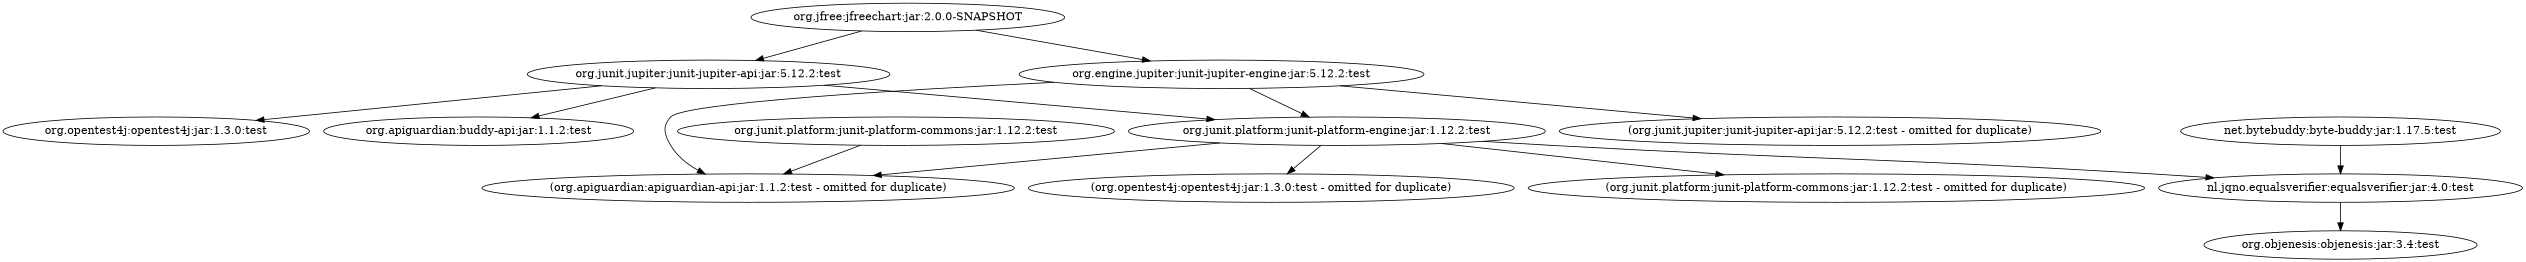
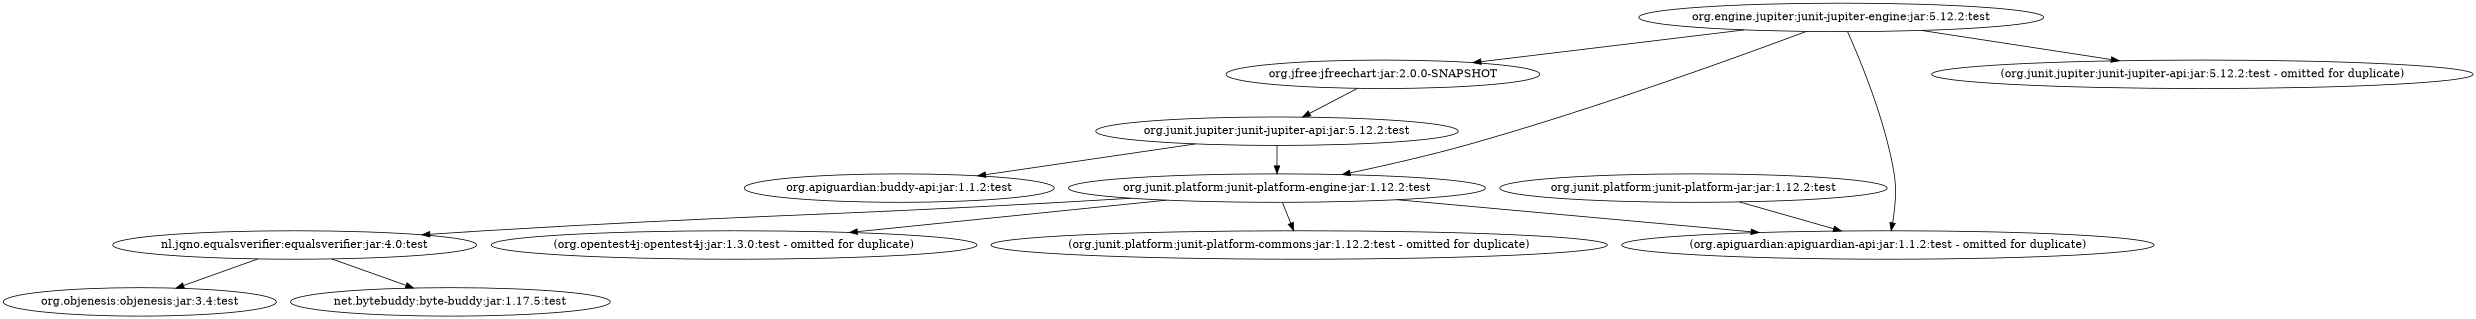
(1059, 45) -> (1613, 46)
(156, 131) -> none
(896, 131) -> (1693, 188)
(2341, 156) -> (369, 272)
